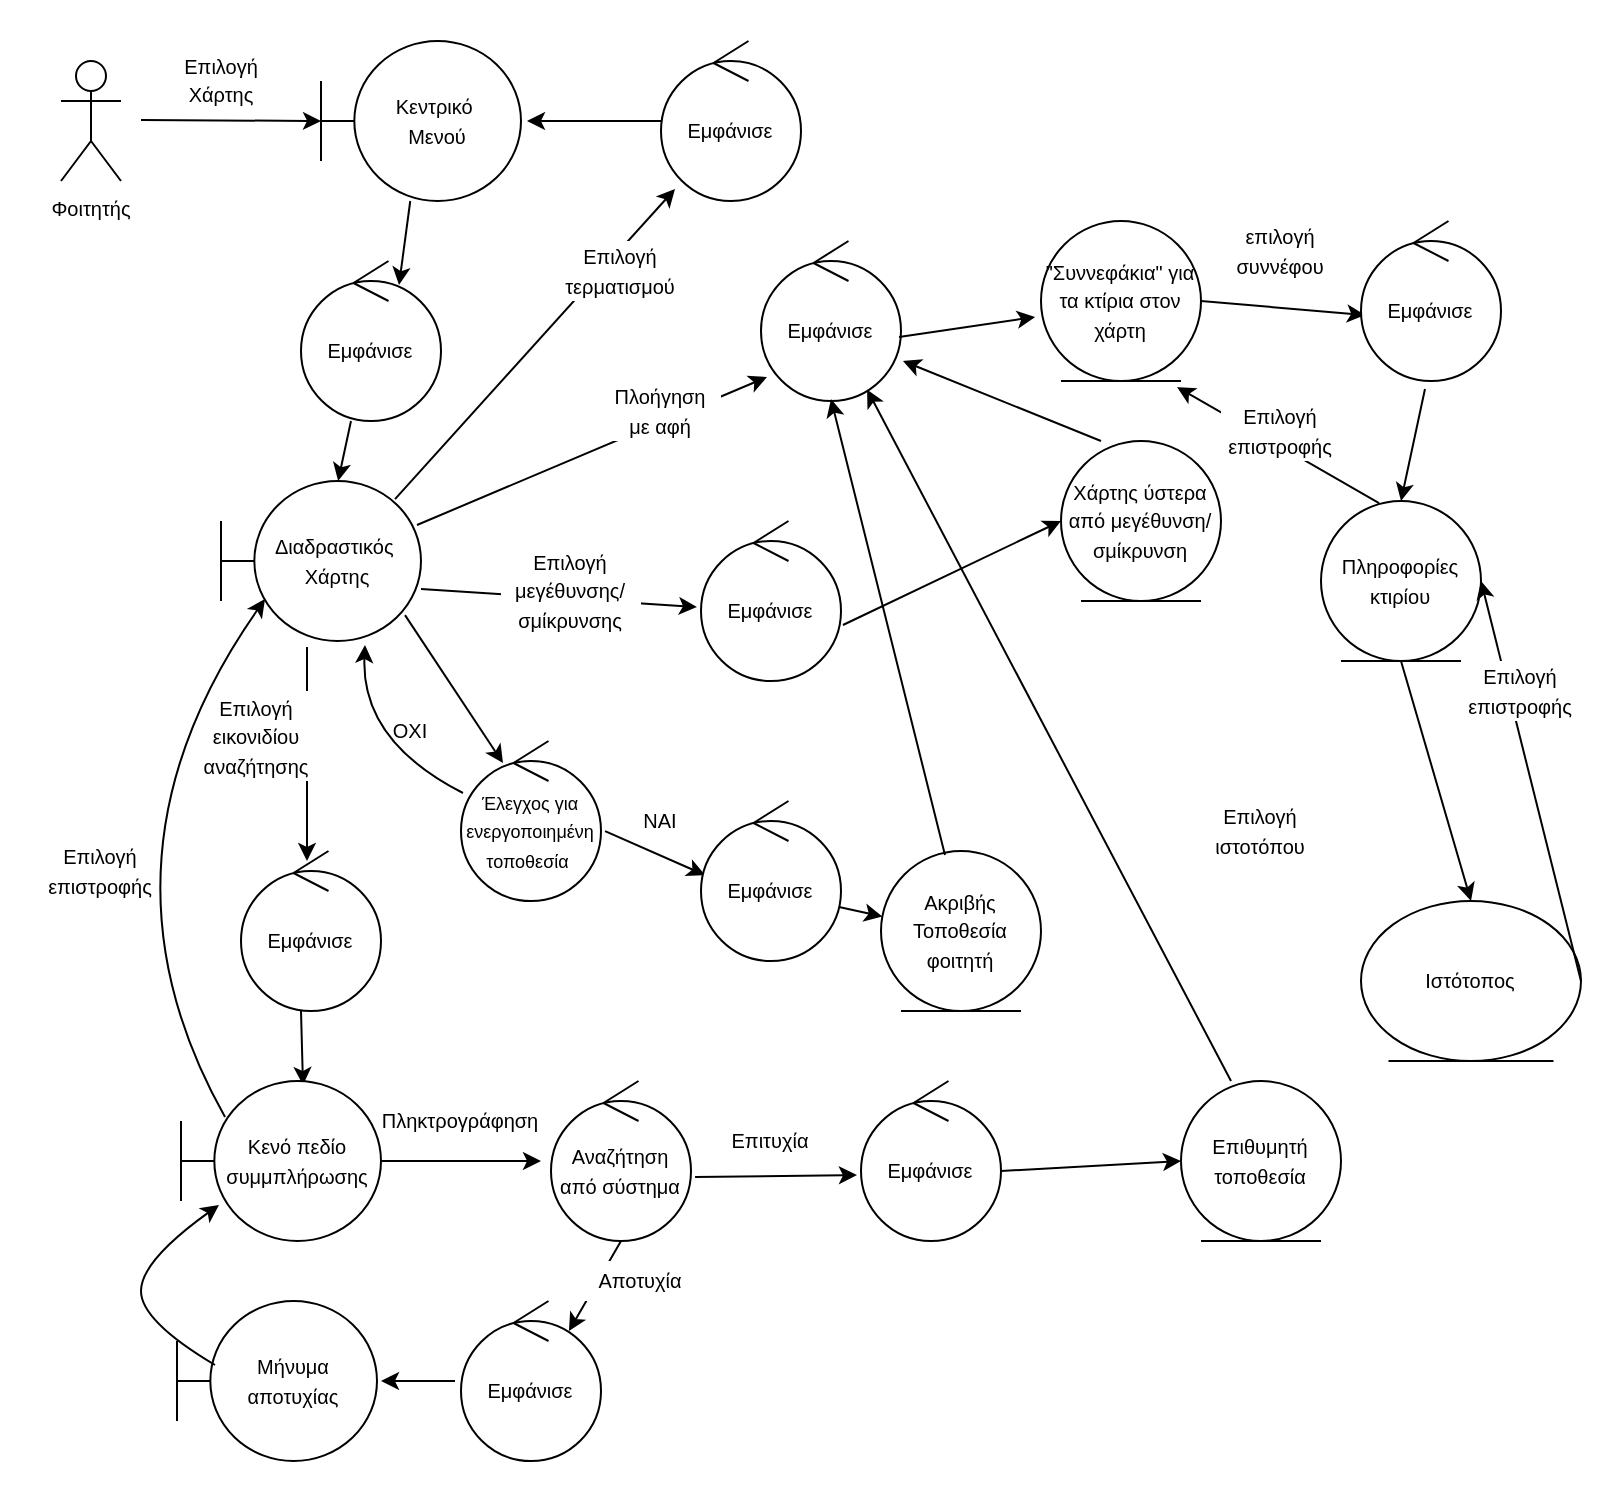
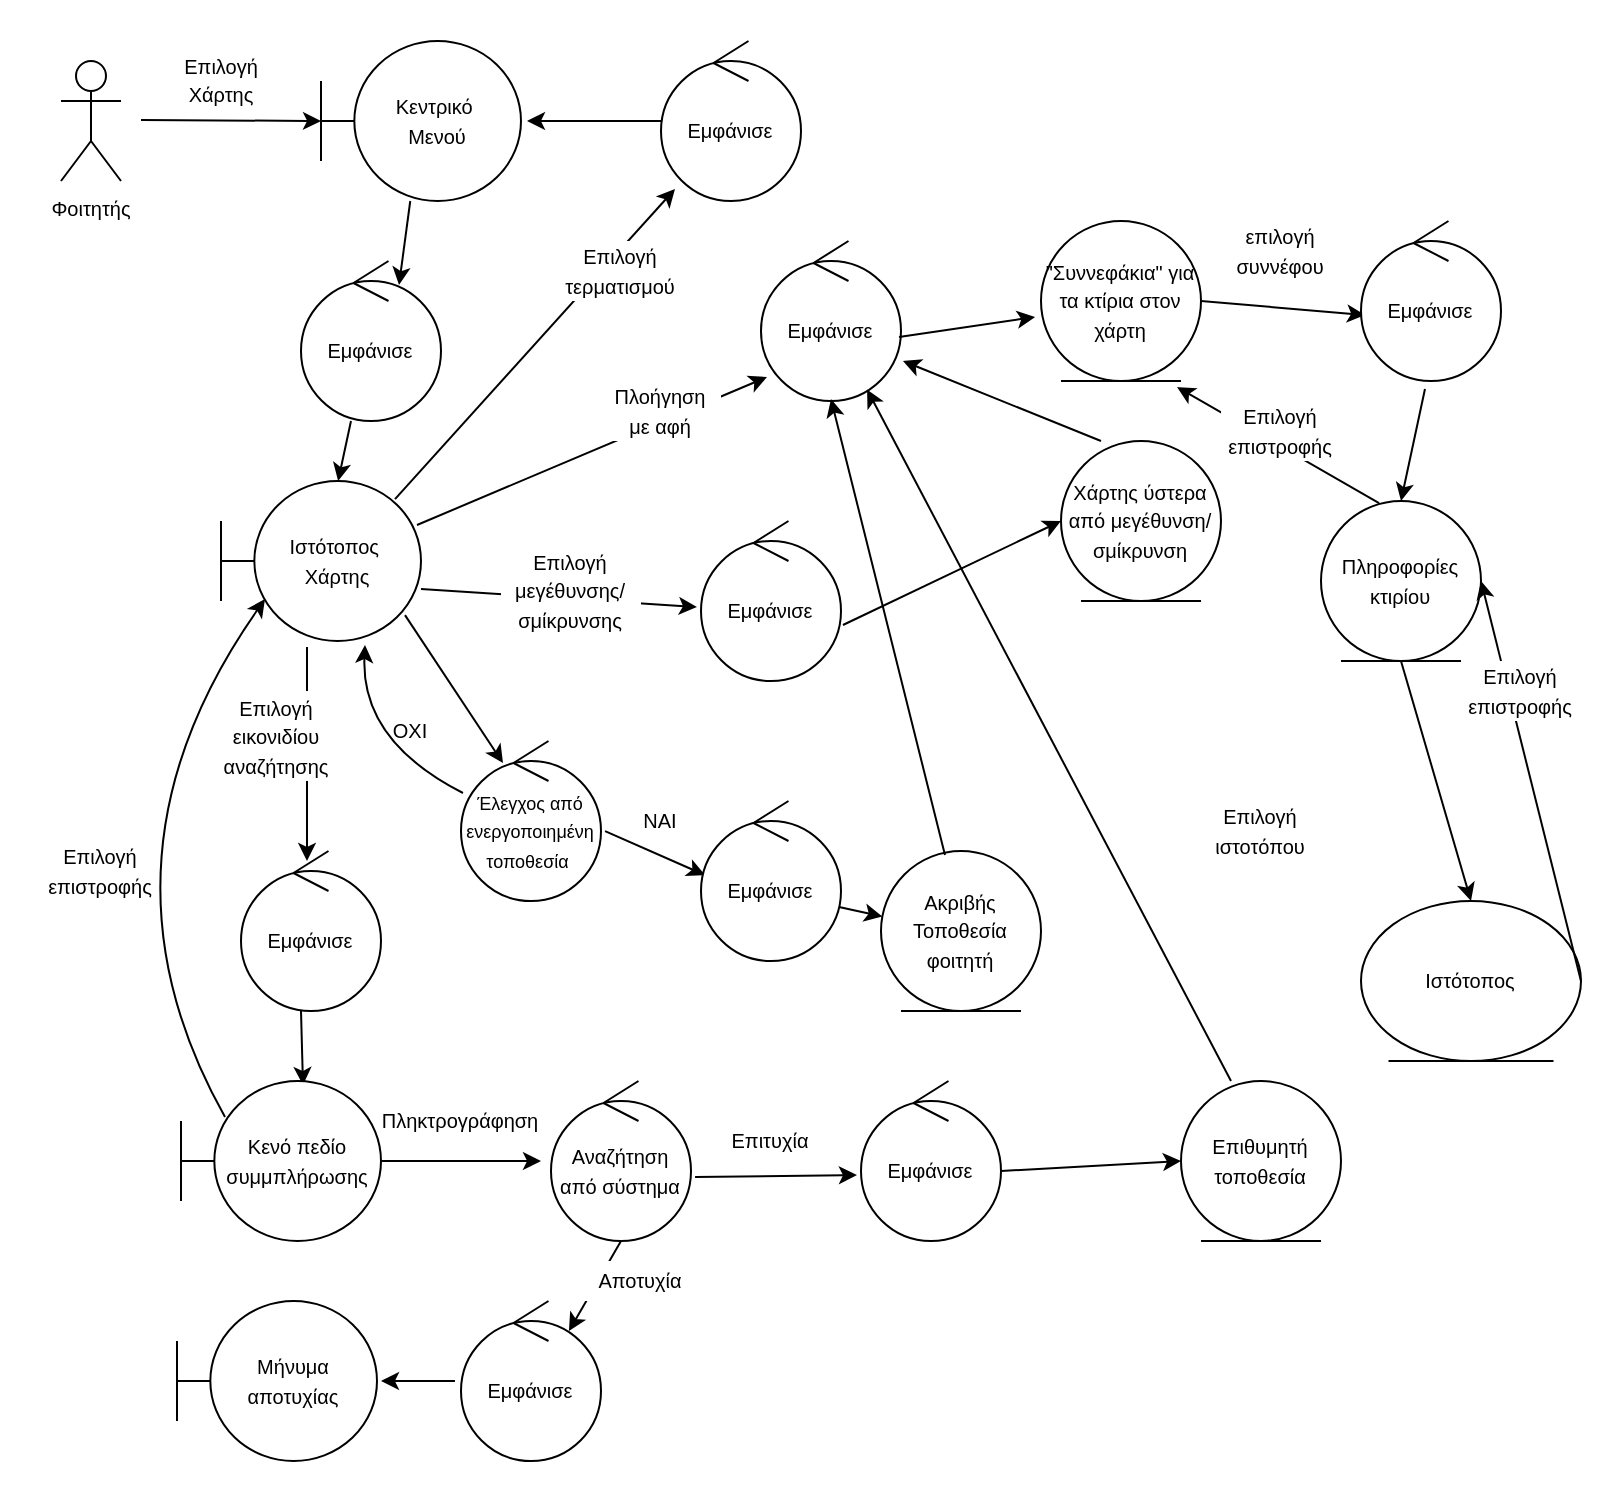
(338, 561) -> (338, 561)
(257, 736) -> (277, 736)
(531, 831) -> (531, 831)
(141, 1292) -> none
